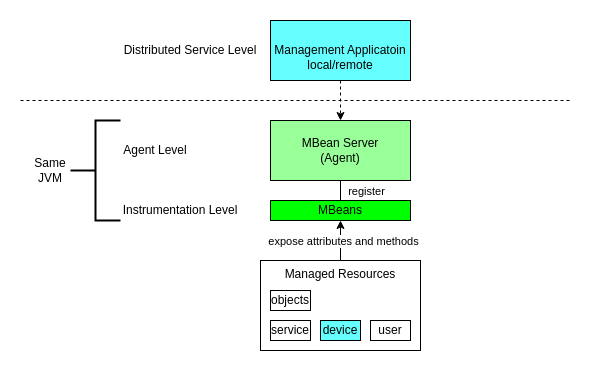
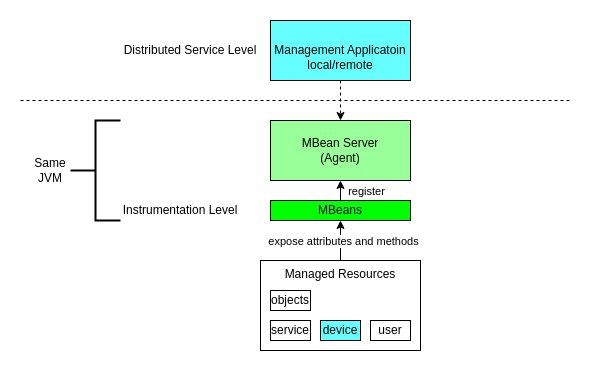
(156, 151) -> none
(341, 186) -> (341, 188)
